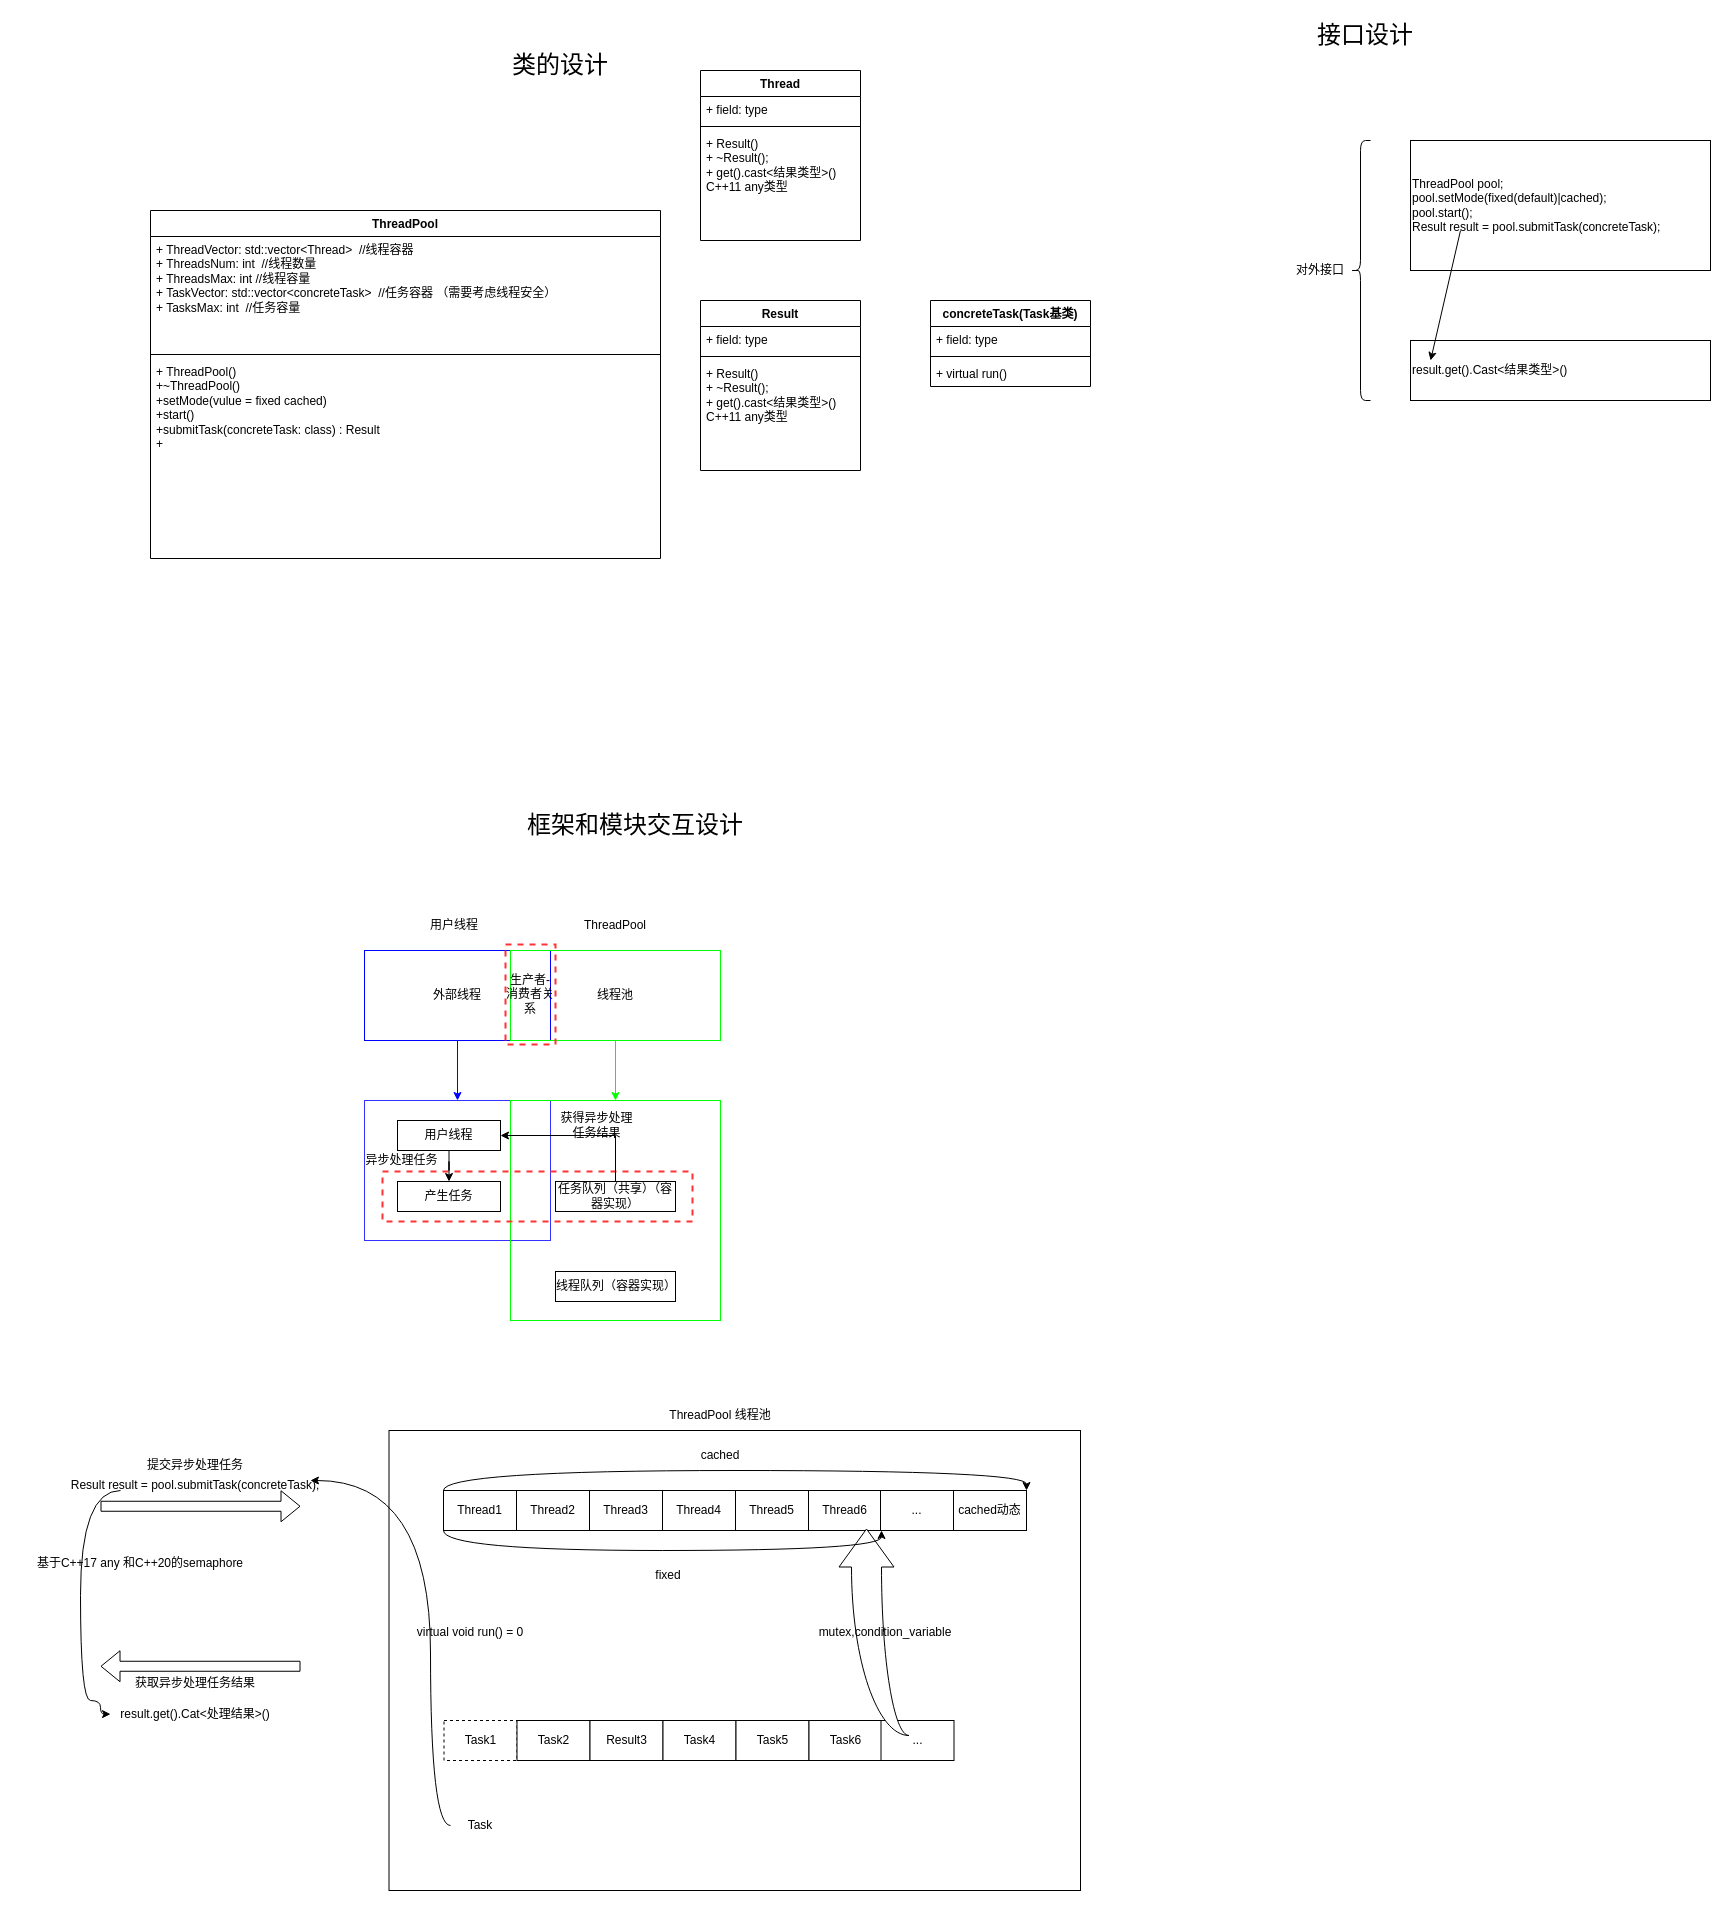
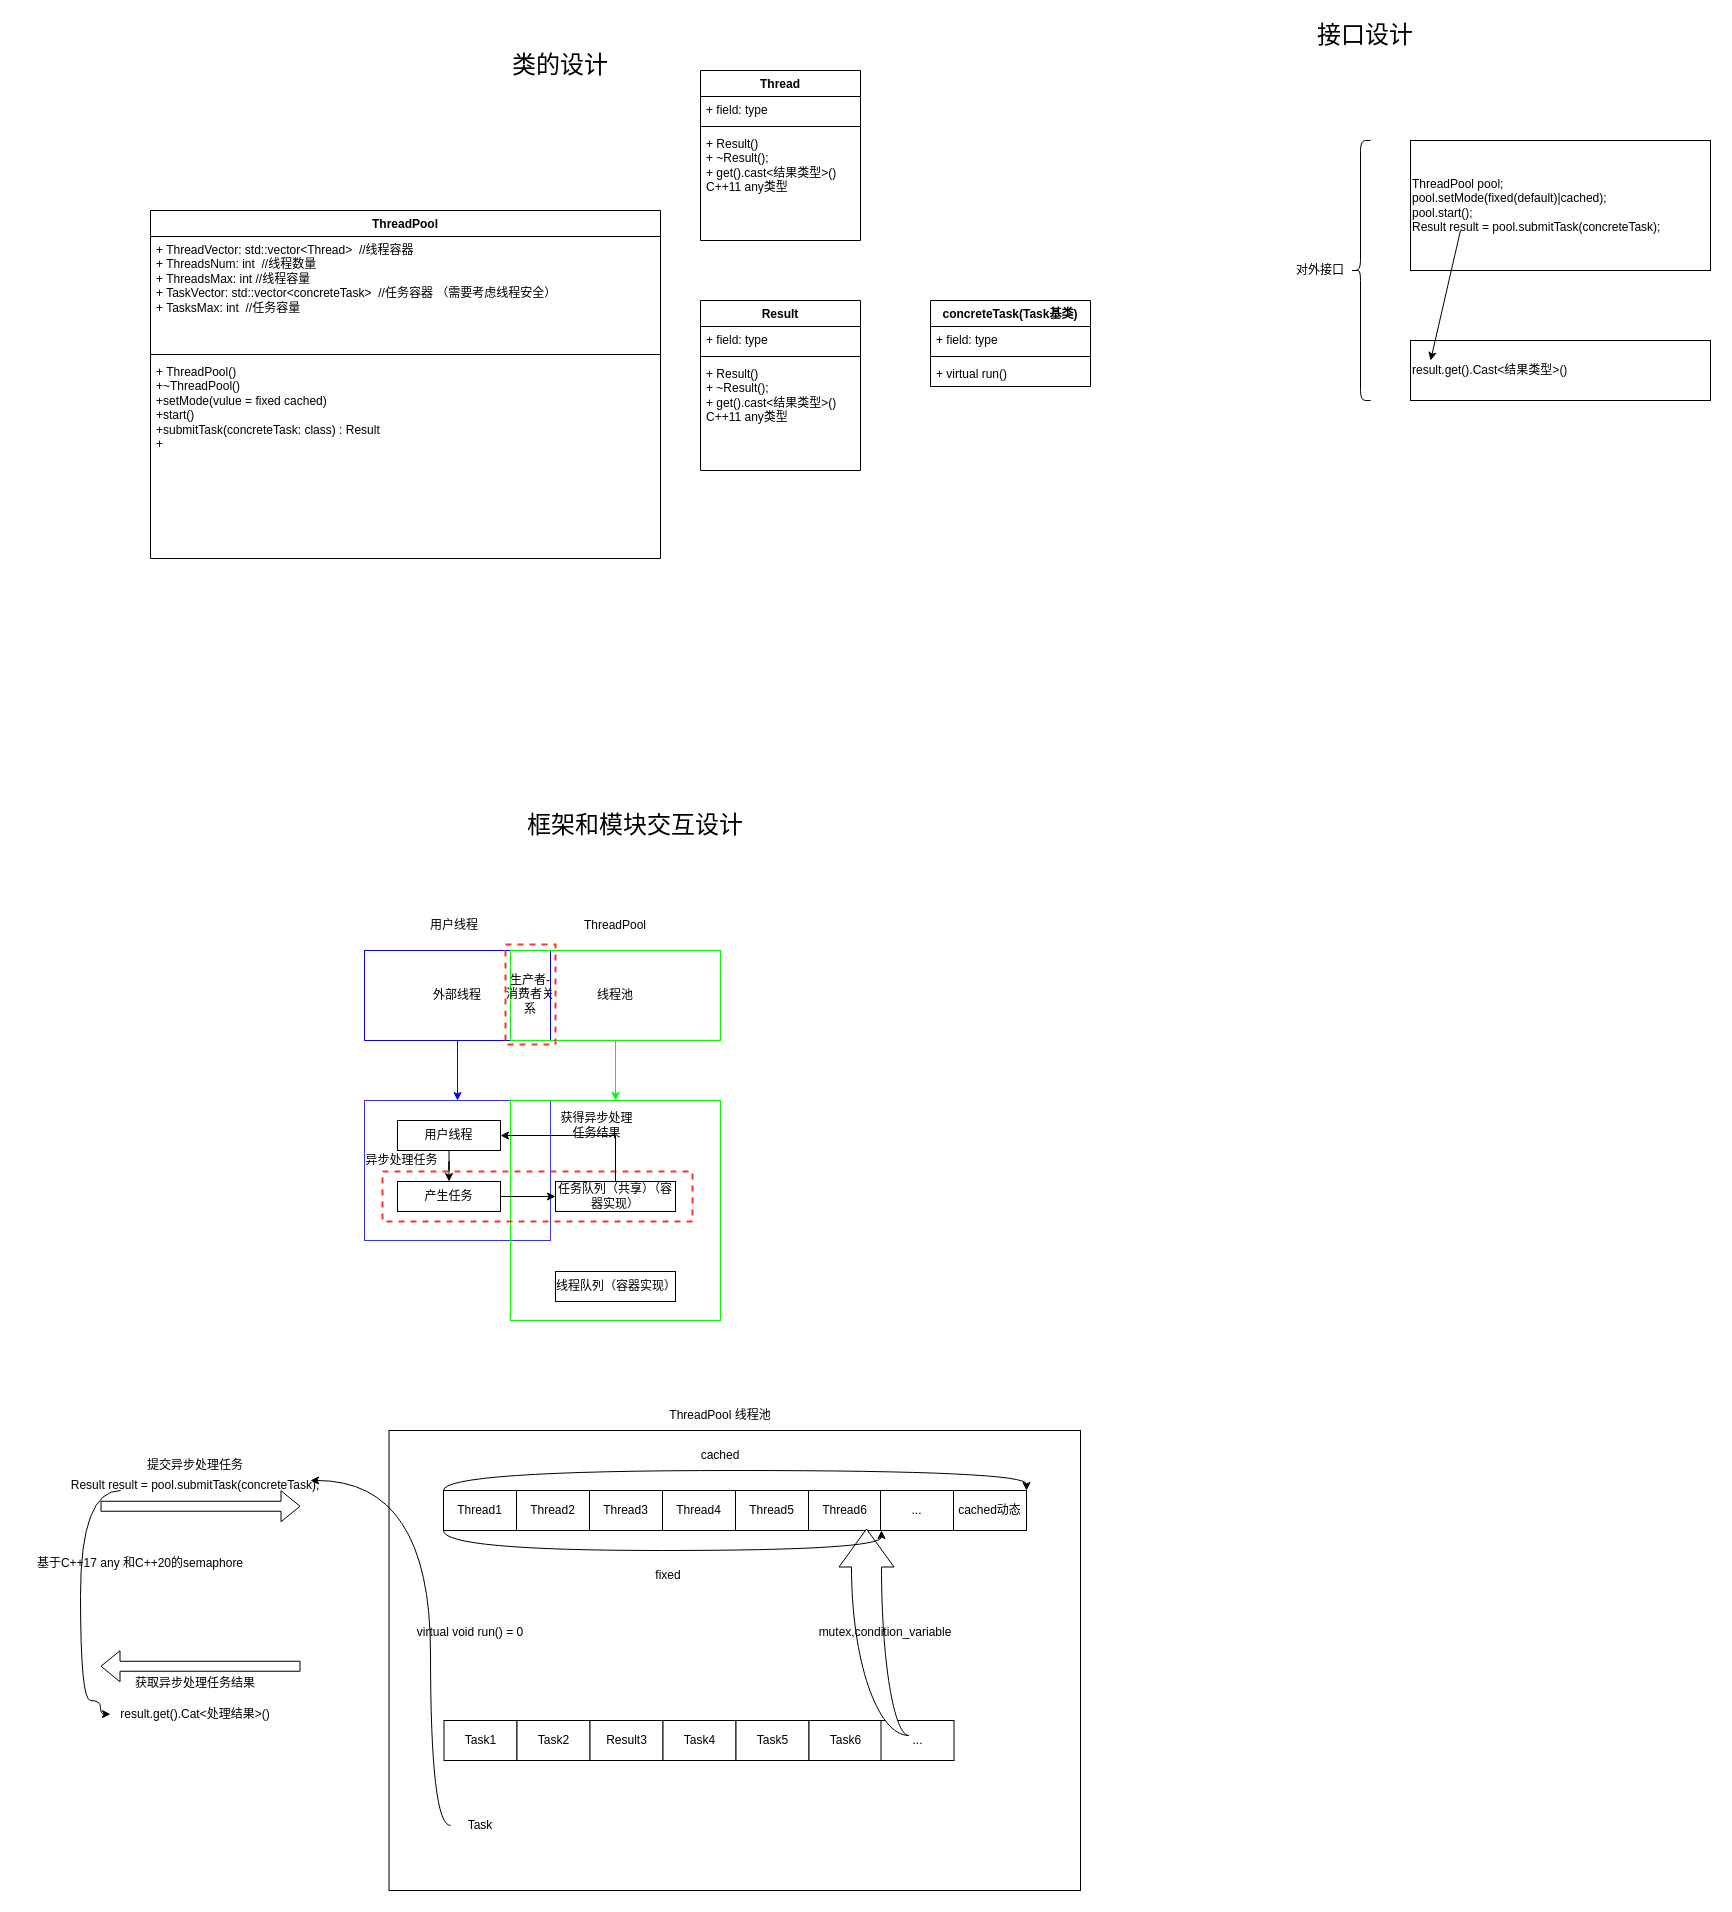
none -> (525, 1197)
(481, 1741) -> (481, 1741)
